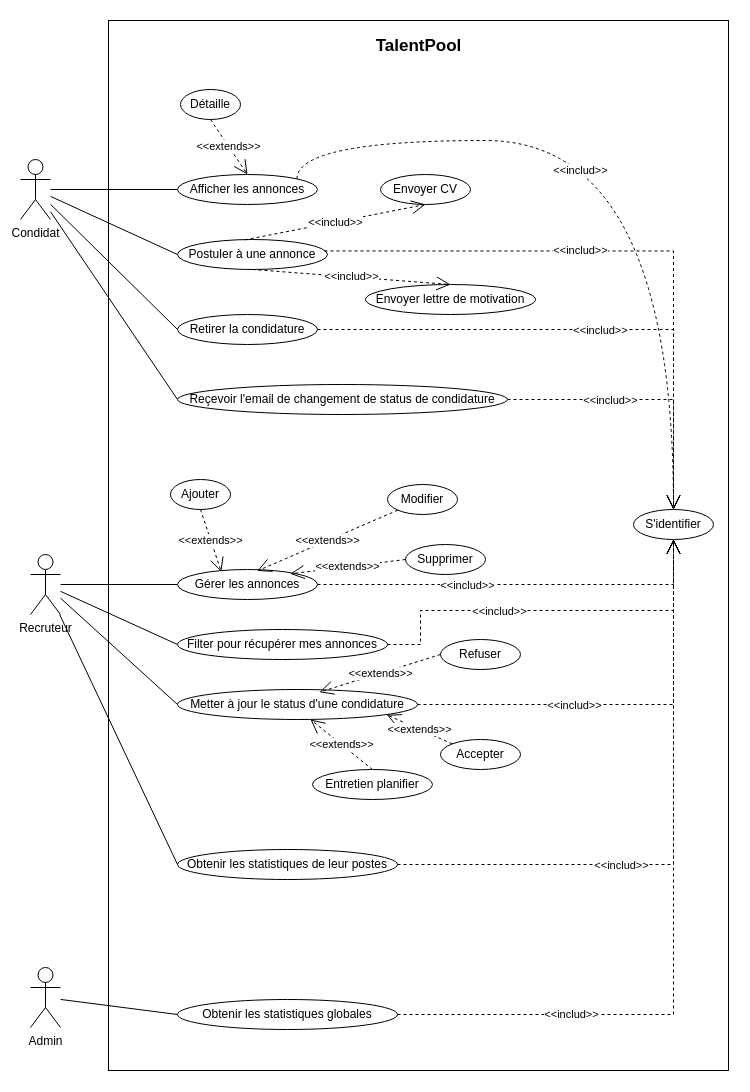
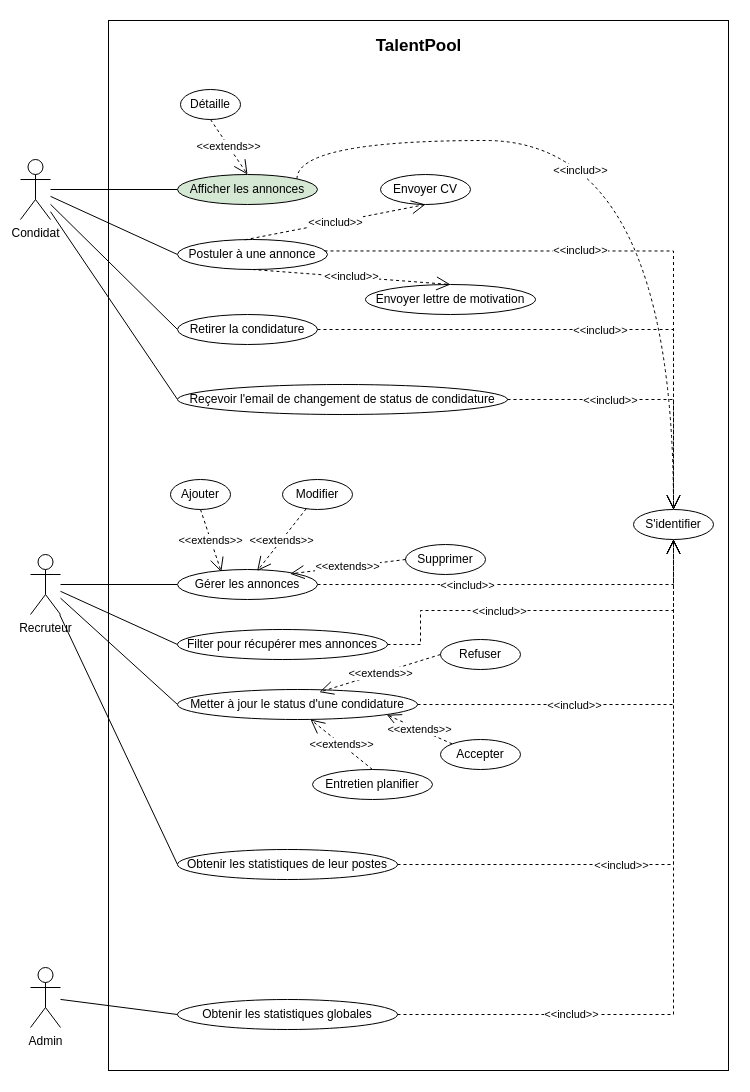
(248, 190) -> (248, 190)
(423, 500) -> (318, 495)
